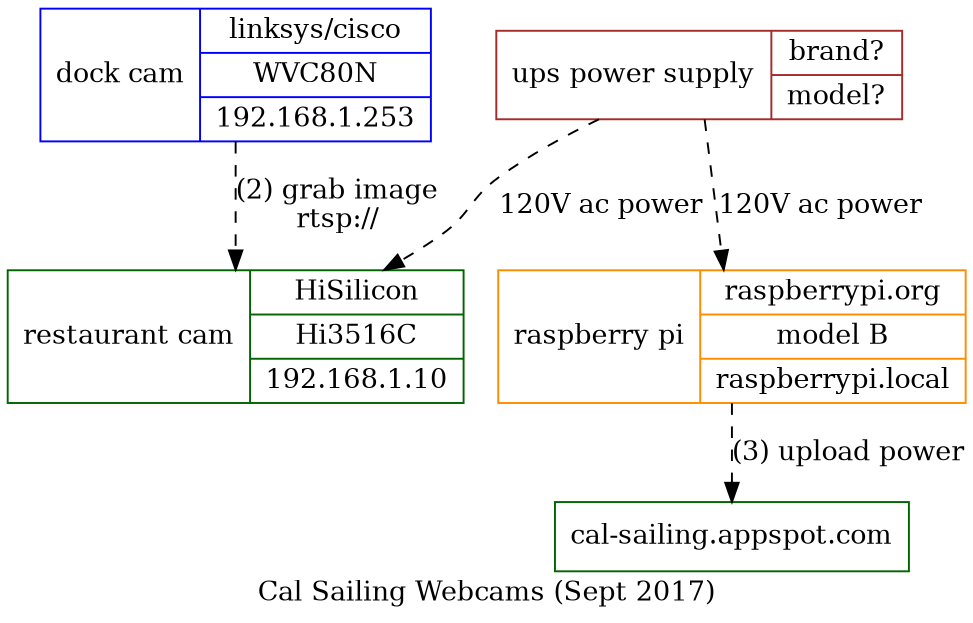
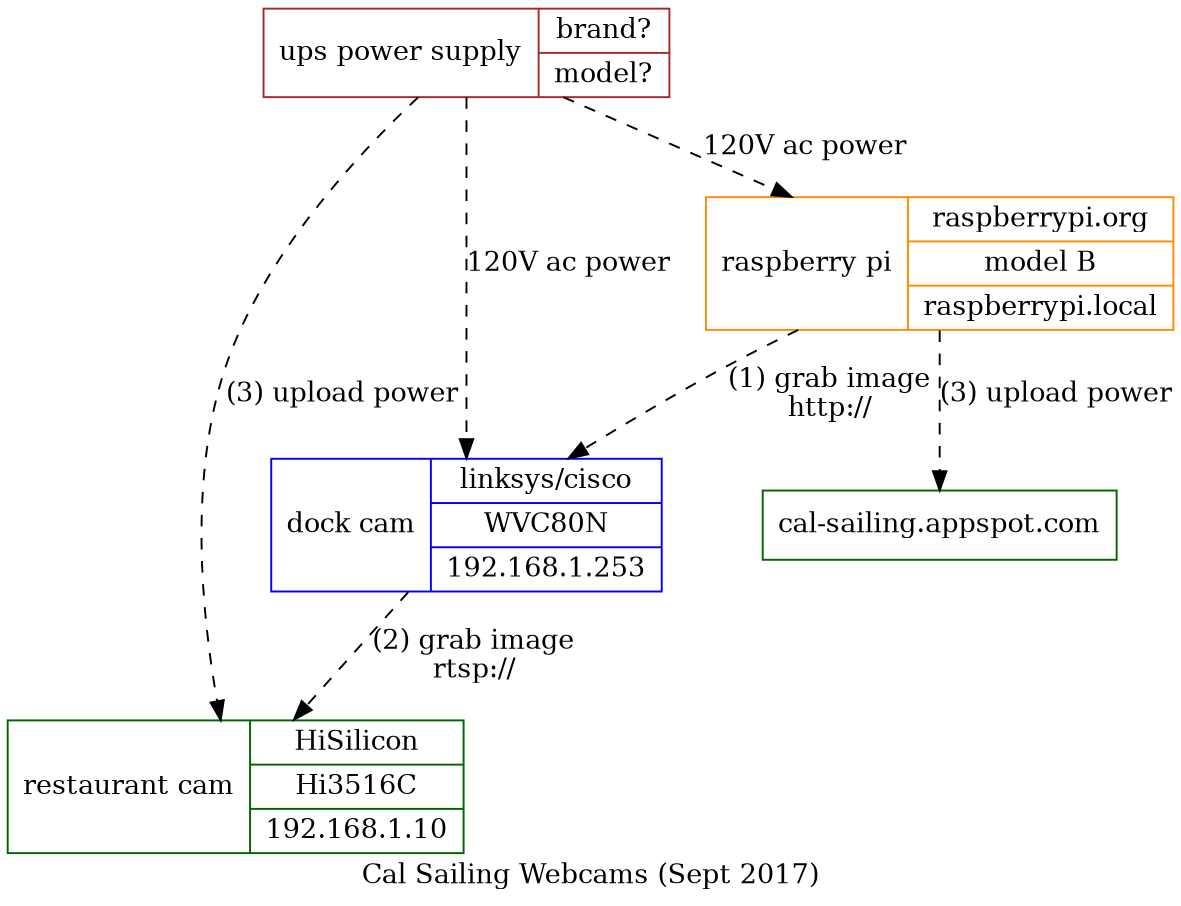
(601, 206) -> (342, 394)
none -> (466, 268)
none -> (690, 386)
